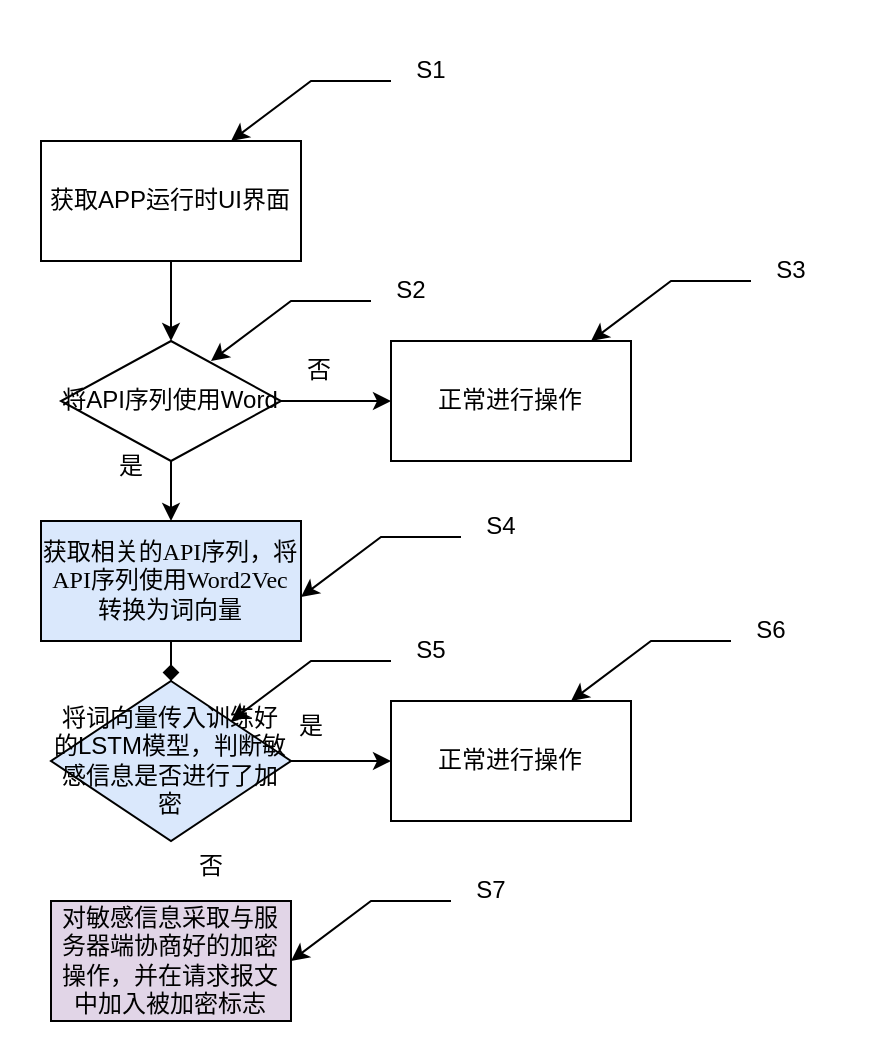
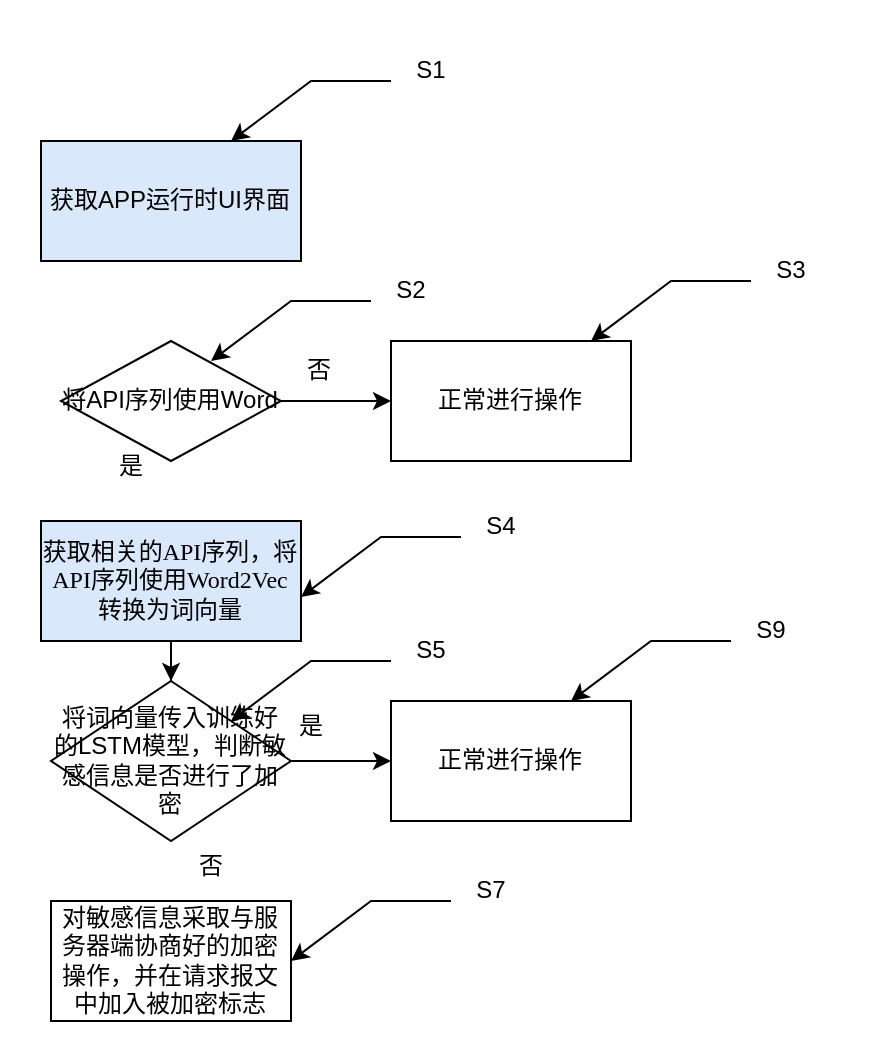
(171, 201) -> (171, 201)
(171, 294) -> none
(171, 498) -> none
(772, 631) -> (772, 631)
(171, 665) -> (171, 666)
(171, 761) -> (171, 761)
(171, 961) -> (171, 961)
